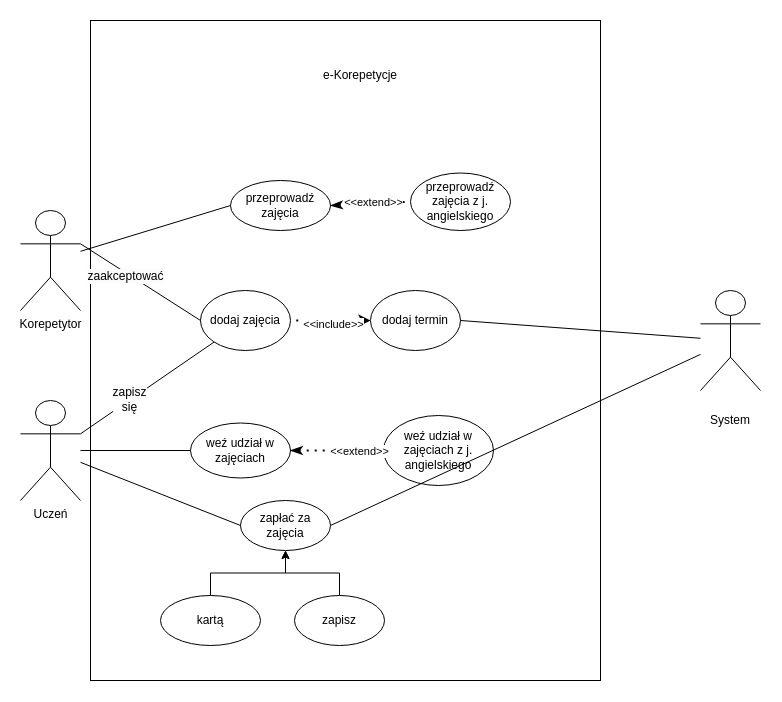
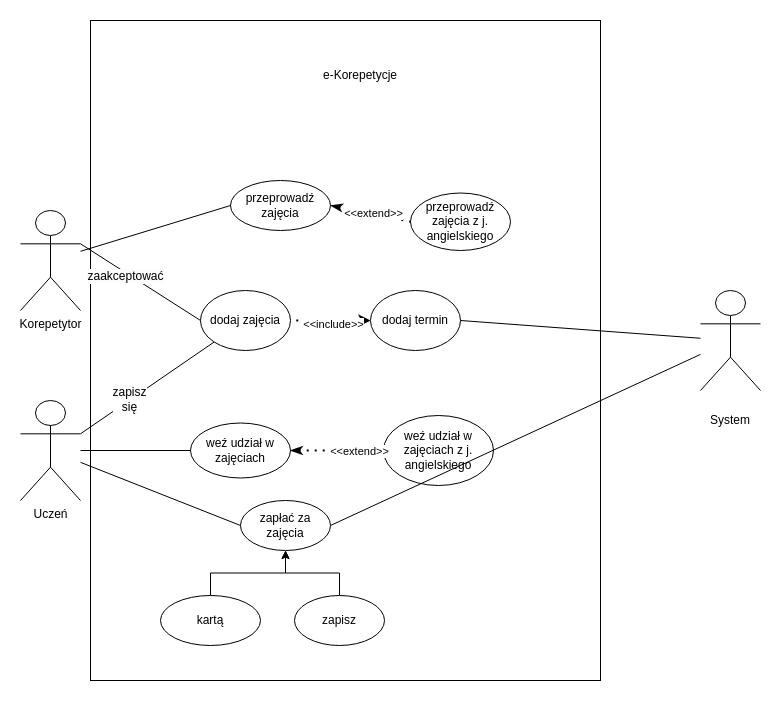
(461, 202) -> (461, 222)
